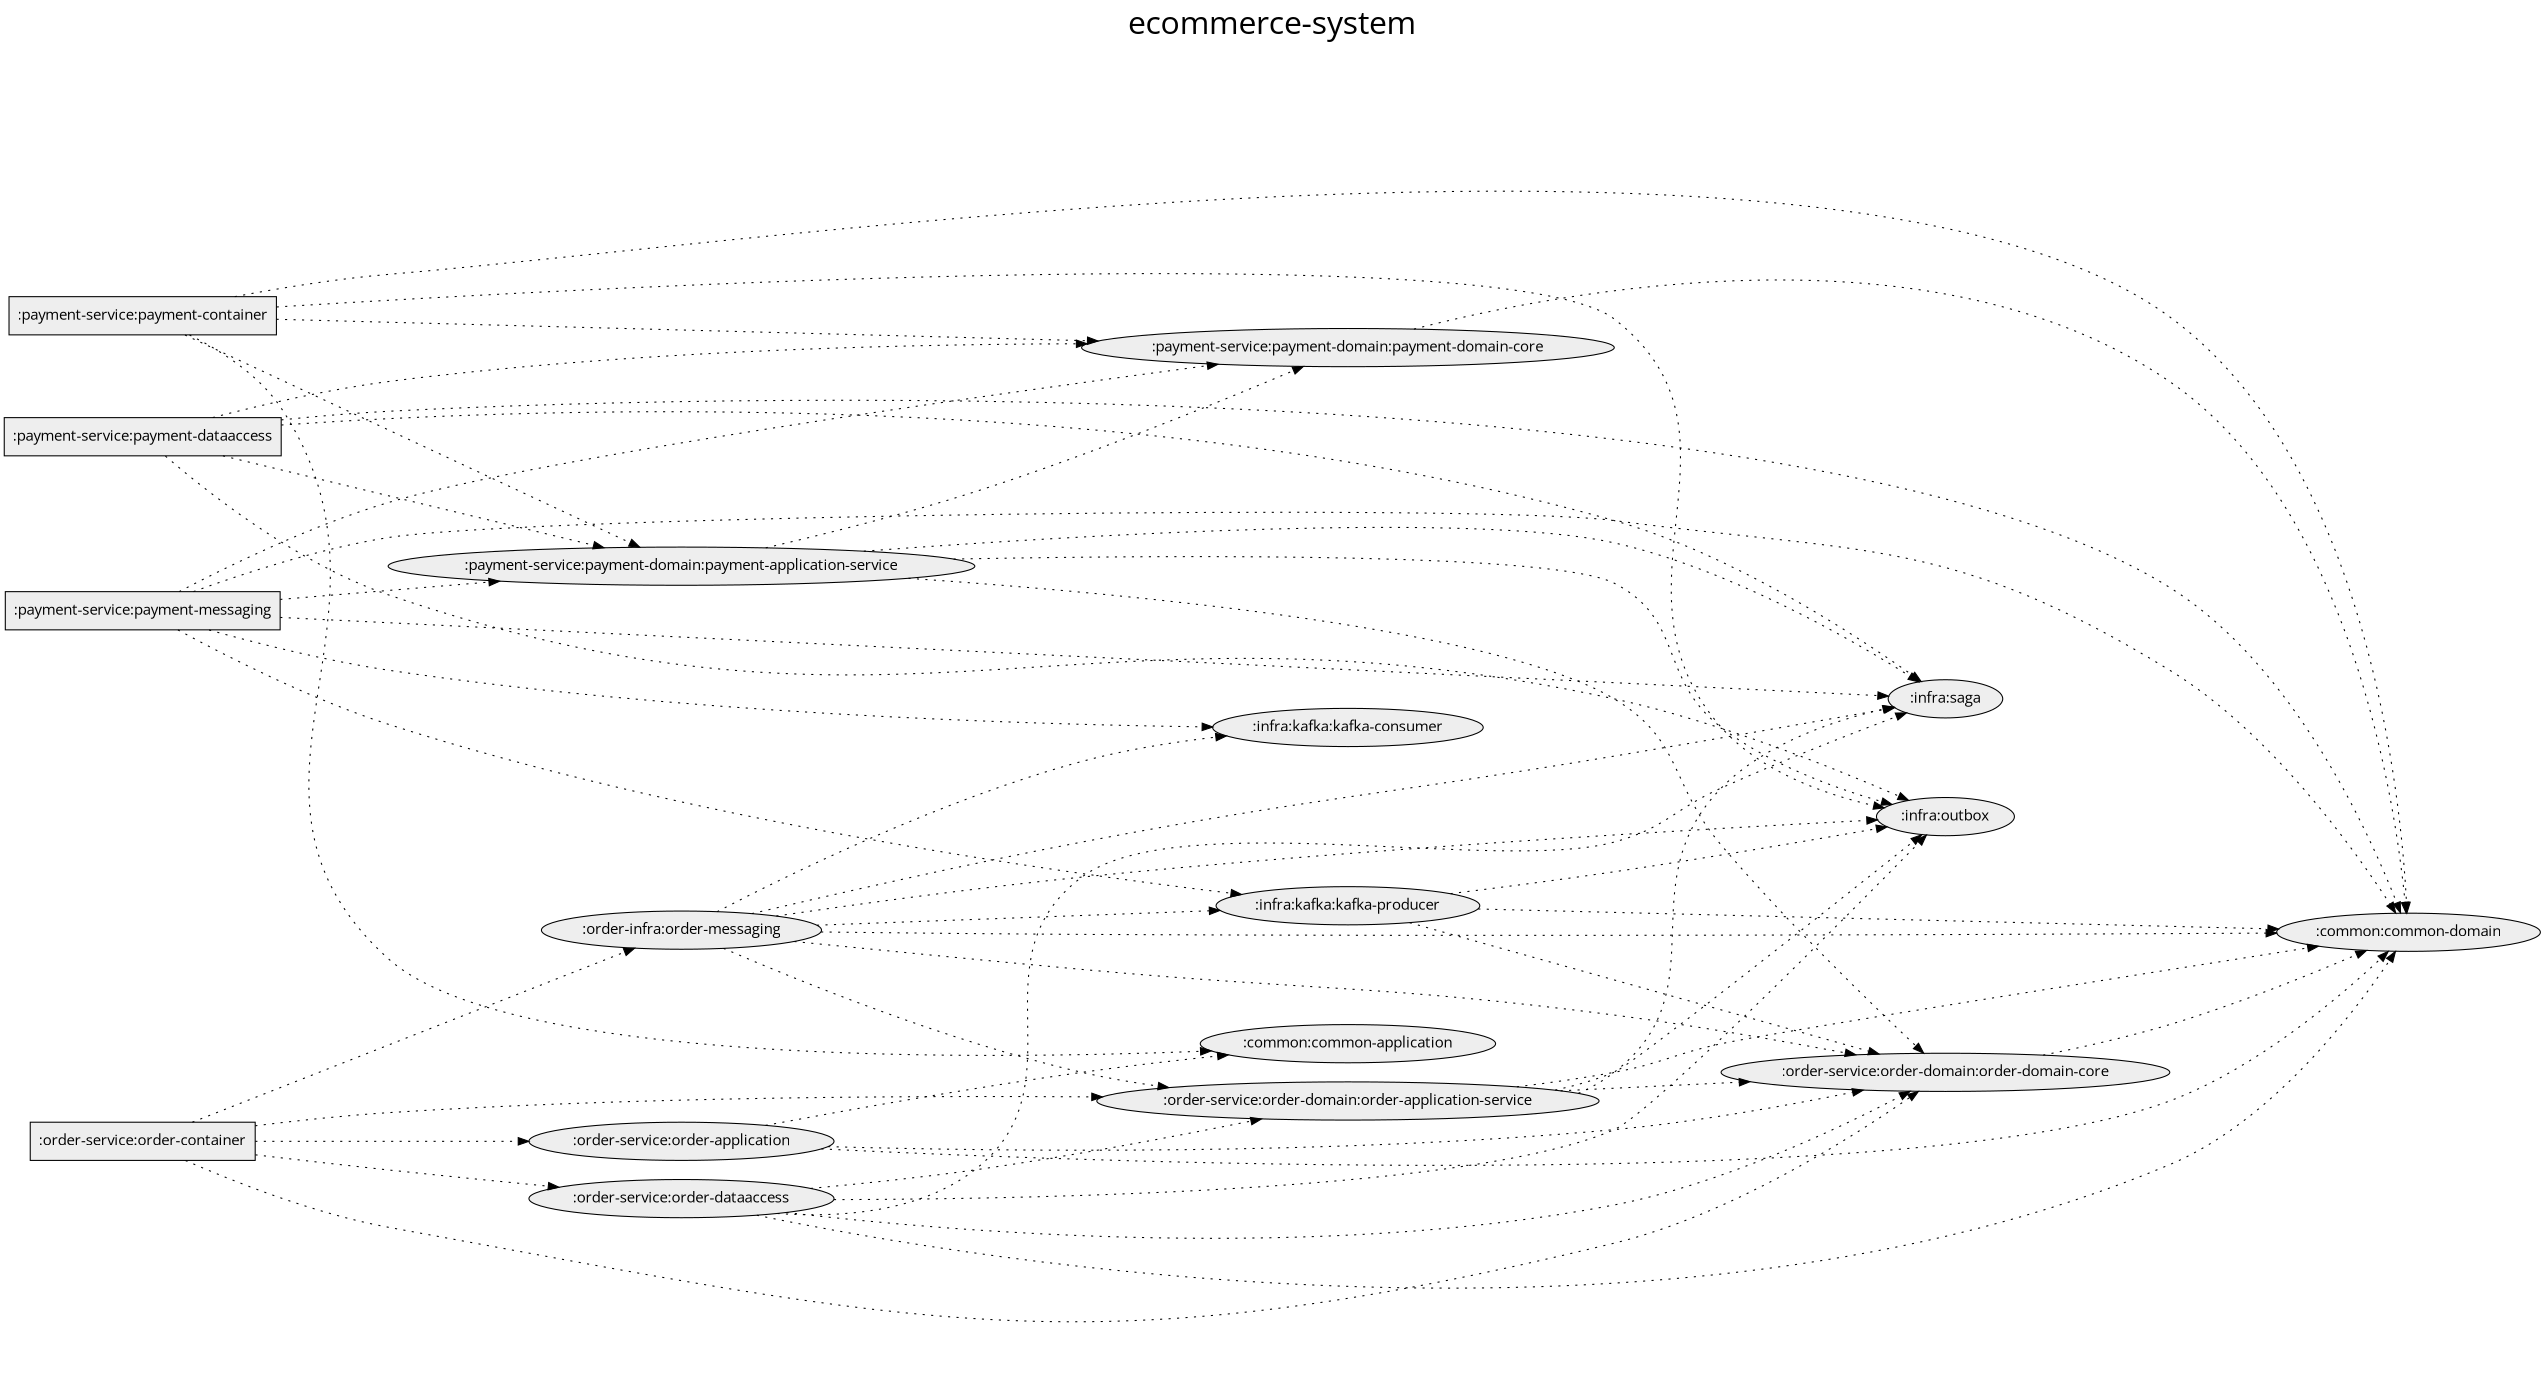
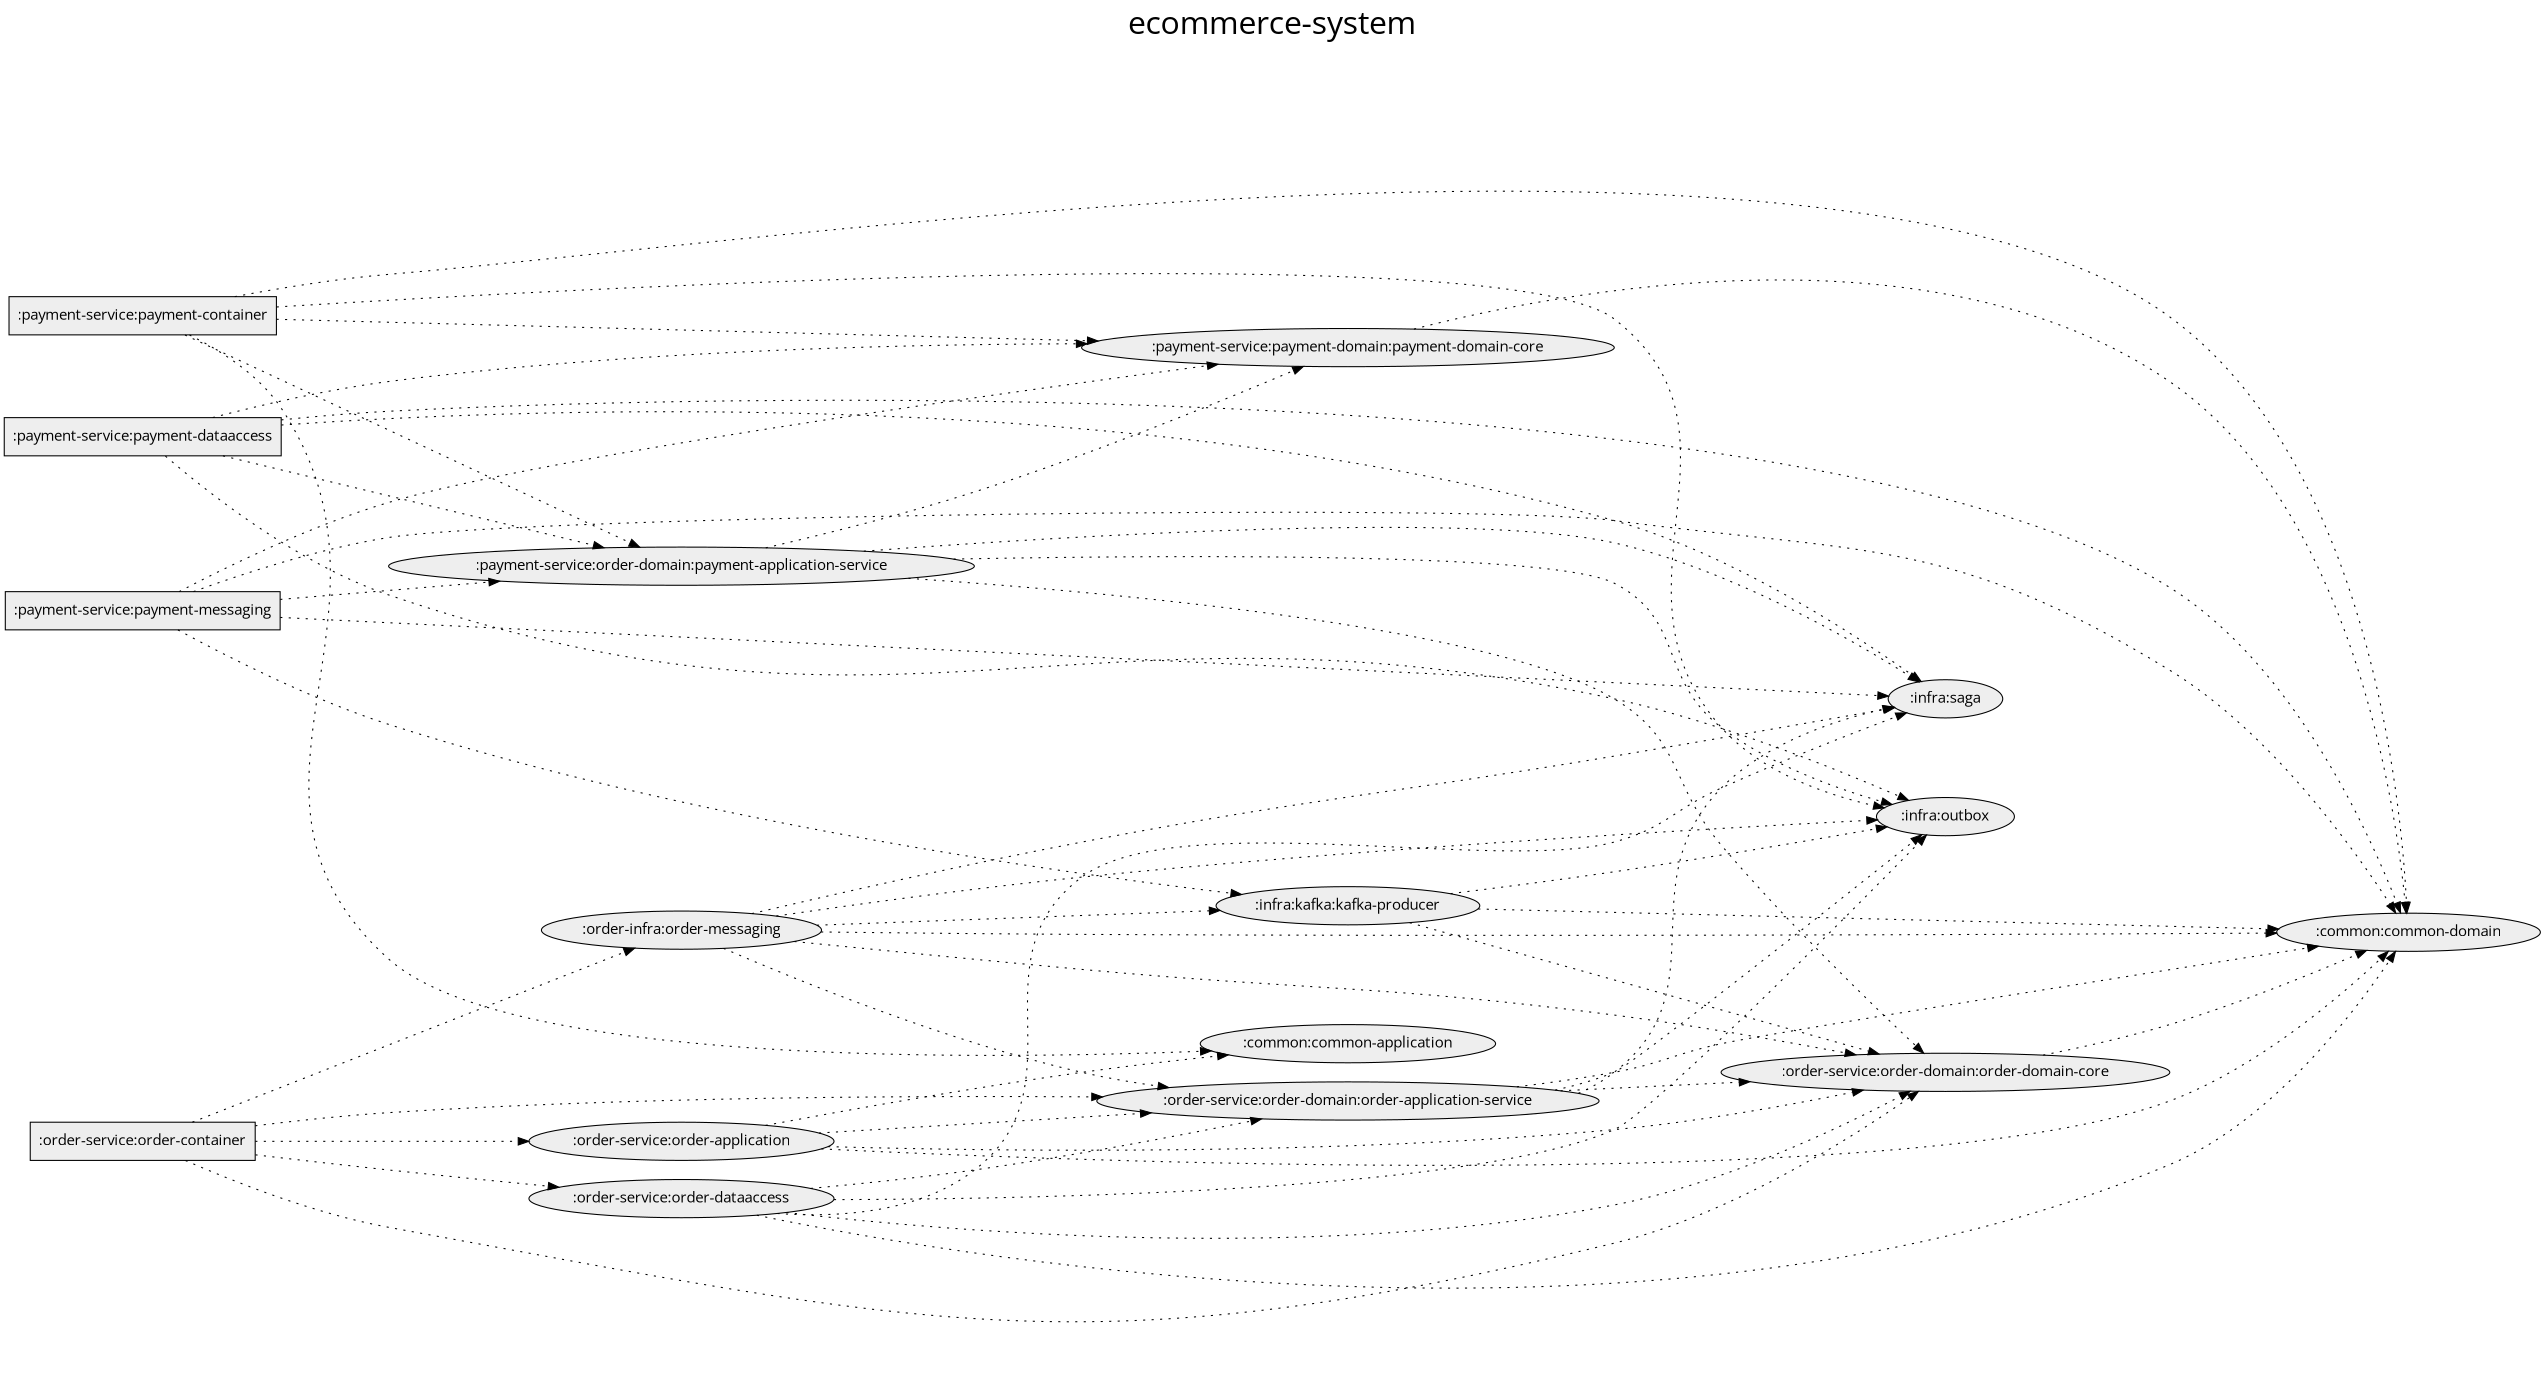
(681, 566) -> (681, 566)
(1348, 727) -> none
none -> (980, 1123)
